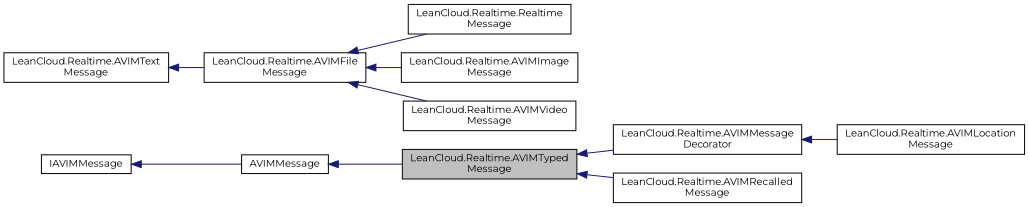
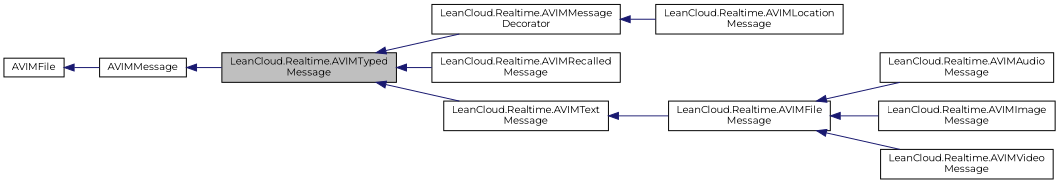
(490, 19) -> (967, 68)
none -> (423, 93)
(86, 164) -> (34, 68)
